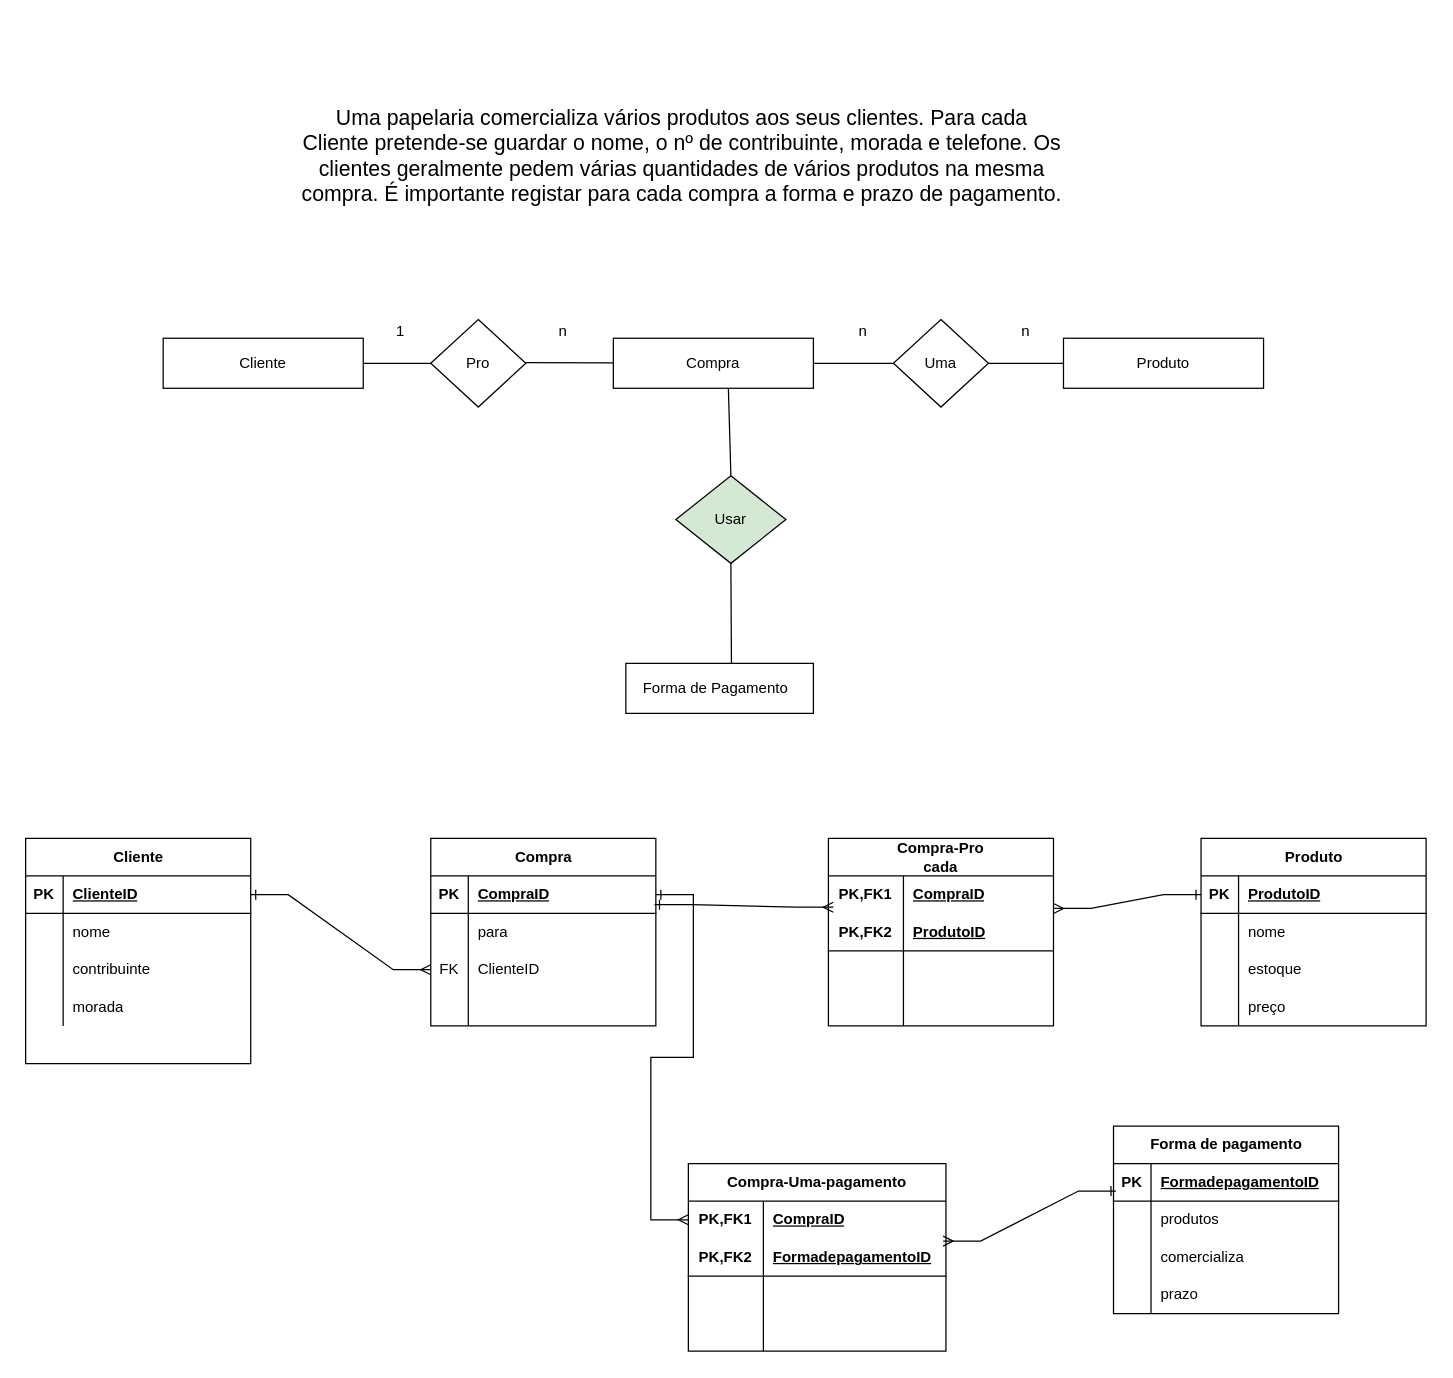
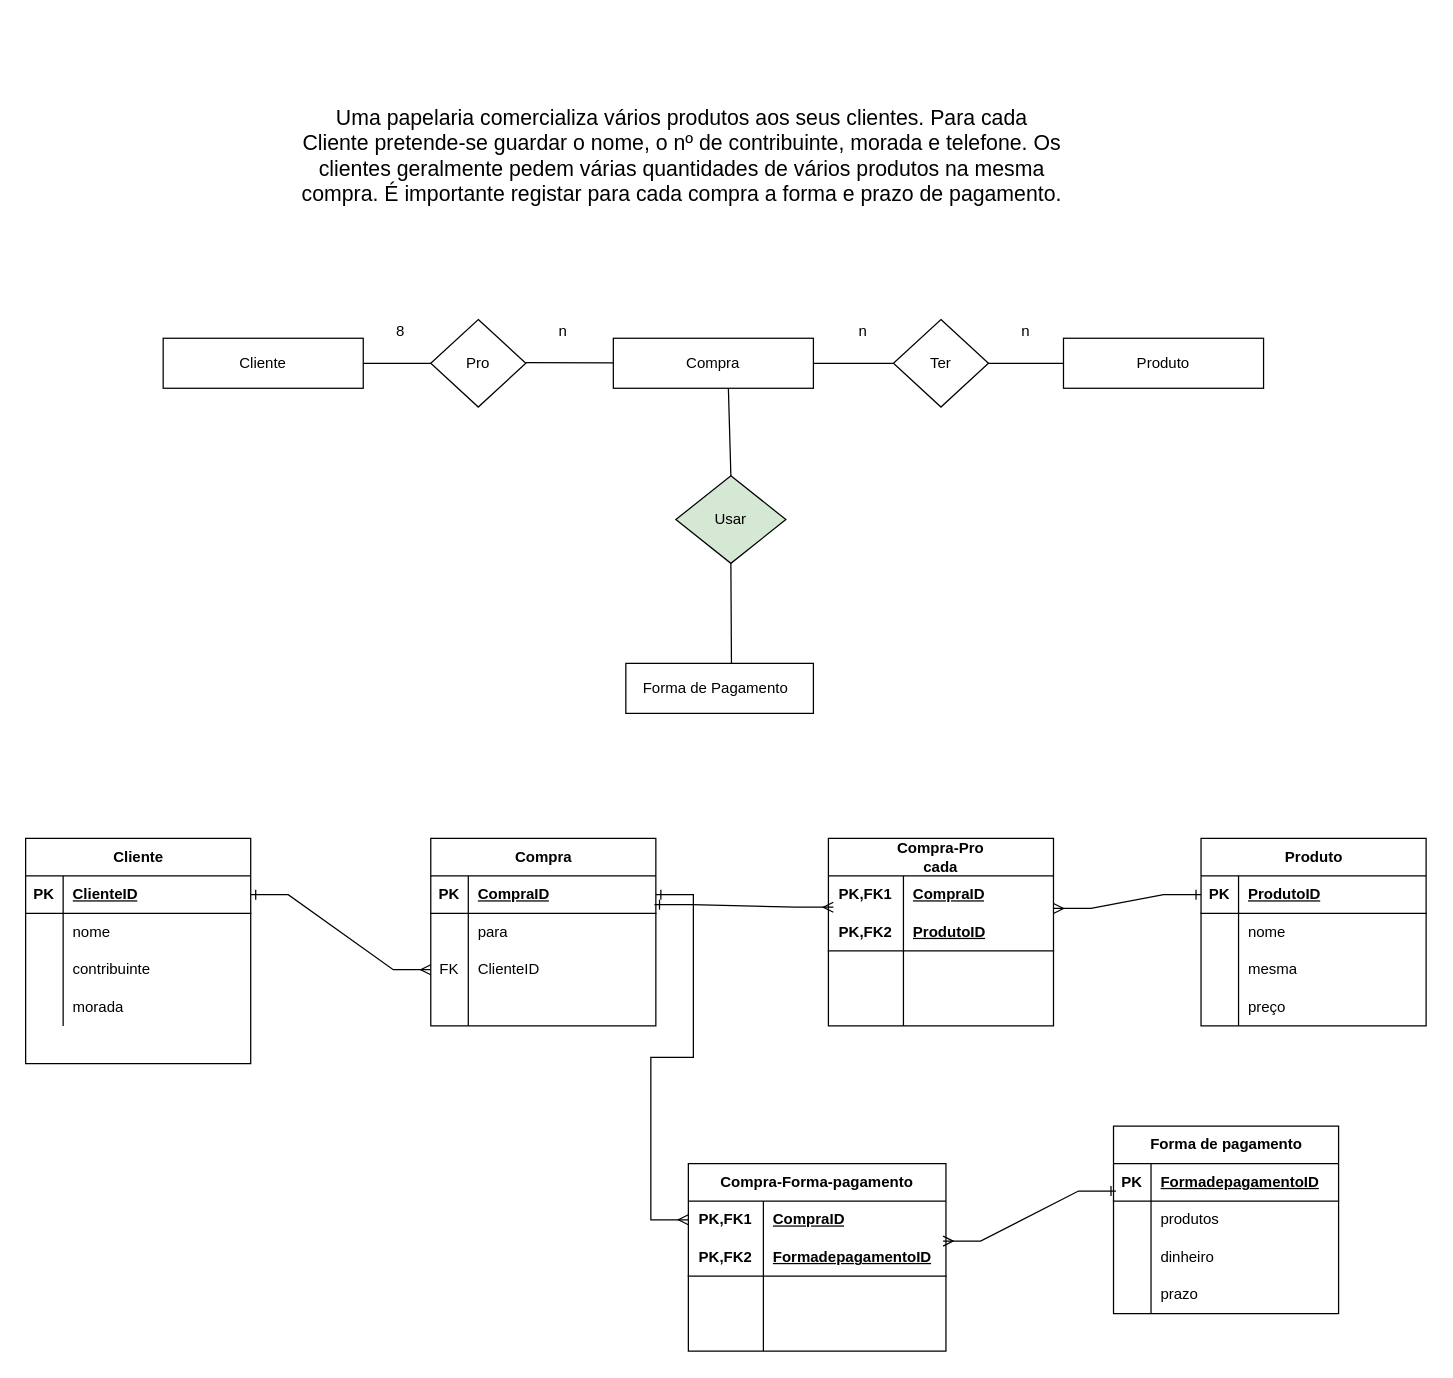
(401, 332) -> (401, 332)
(941, 363) -> (941, 363)
(1278, 969) -> (1269, 969)
(817, 1182) -> (817, 1182)
(1205, 1257) -> (1190, 1257)
